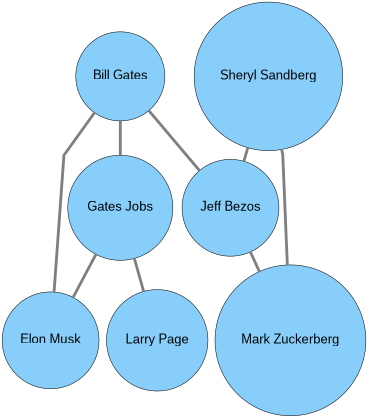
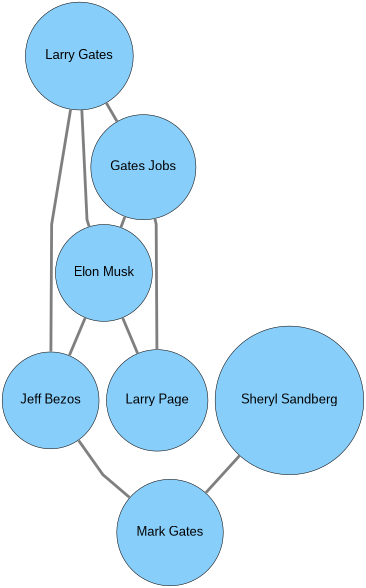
(120, 76) -> (79, 56)
(246, 154) -> (77, 337)
none -> (130, 336)
(290, 340) -> (170, 533)
